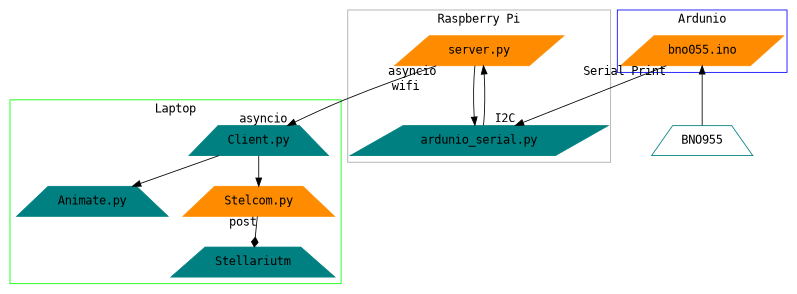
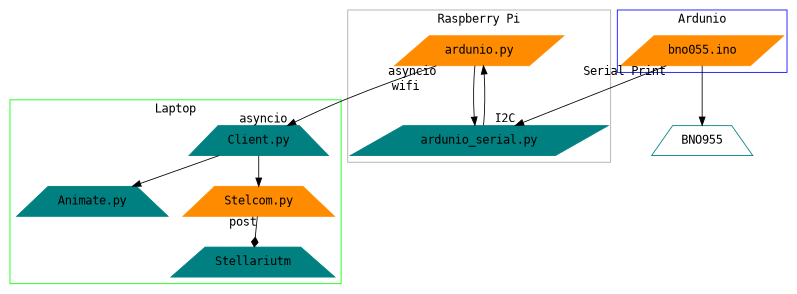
(479, 51) -> (479, 51)
(702, 100) -> (702, 91)
